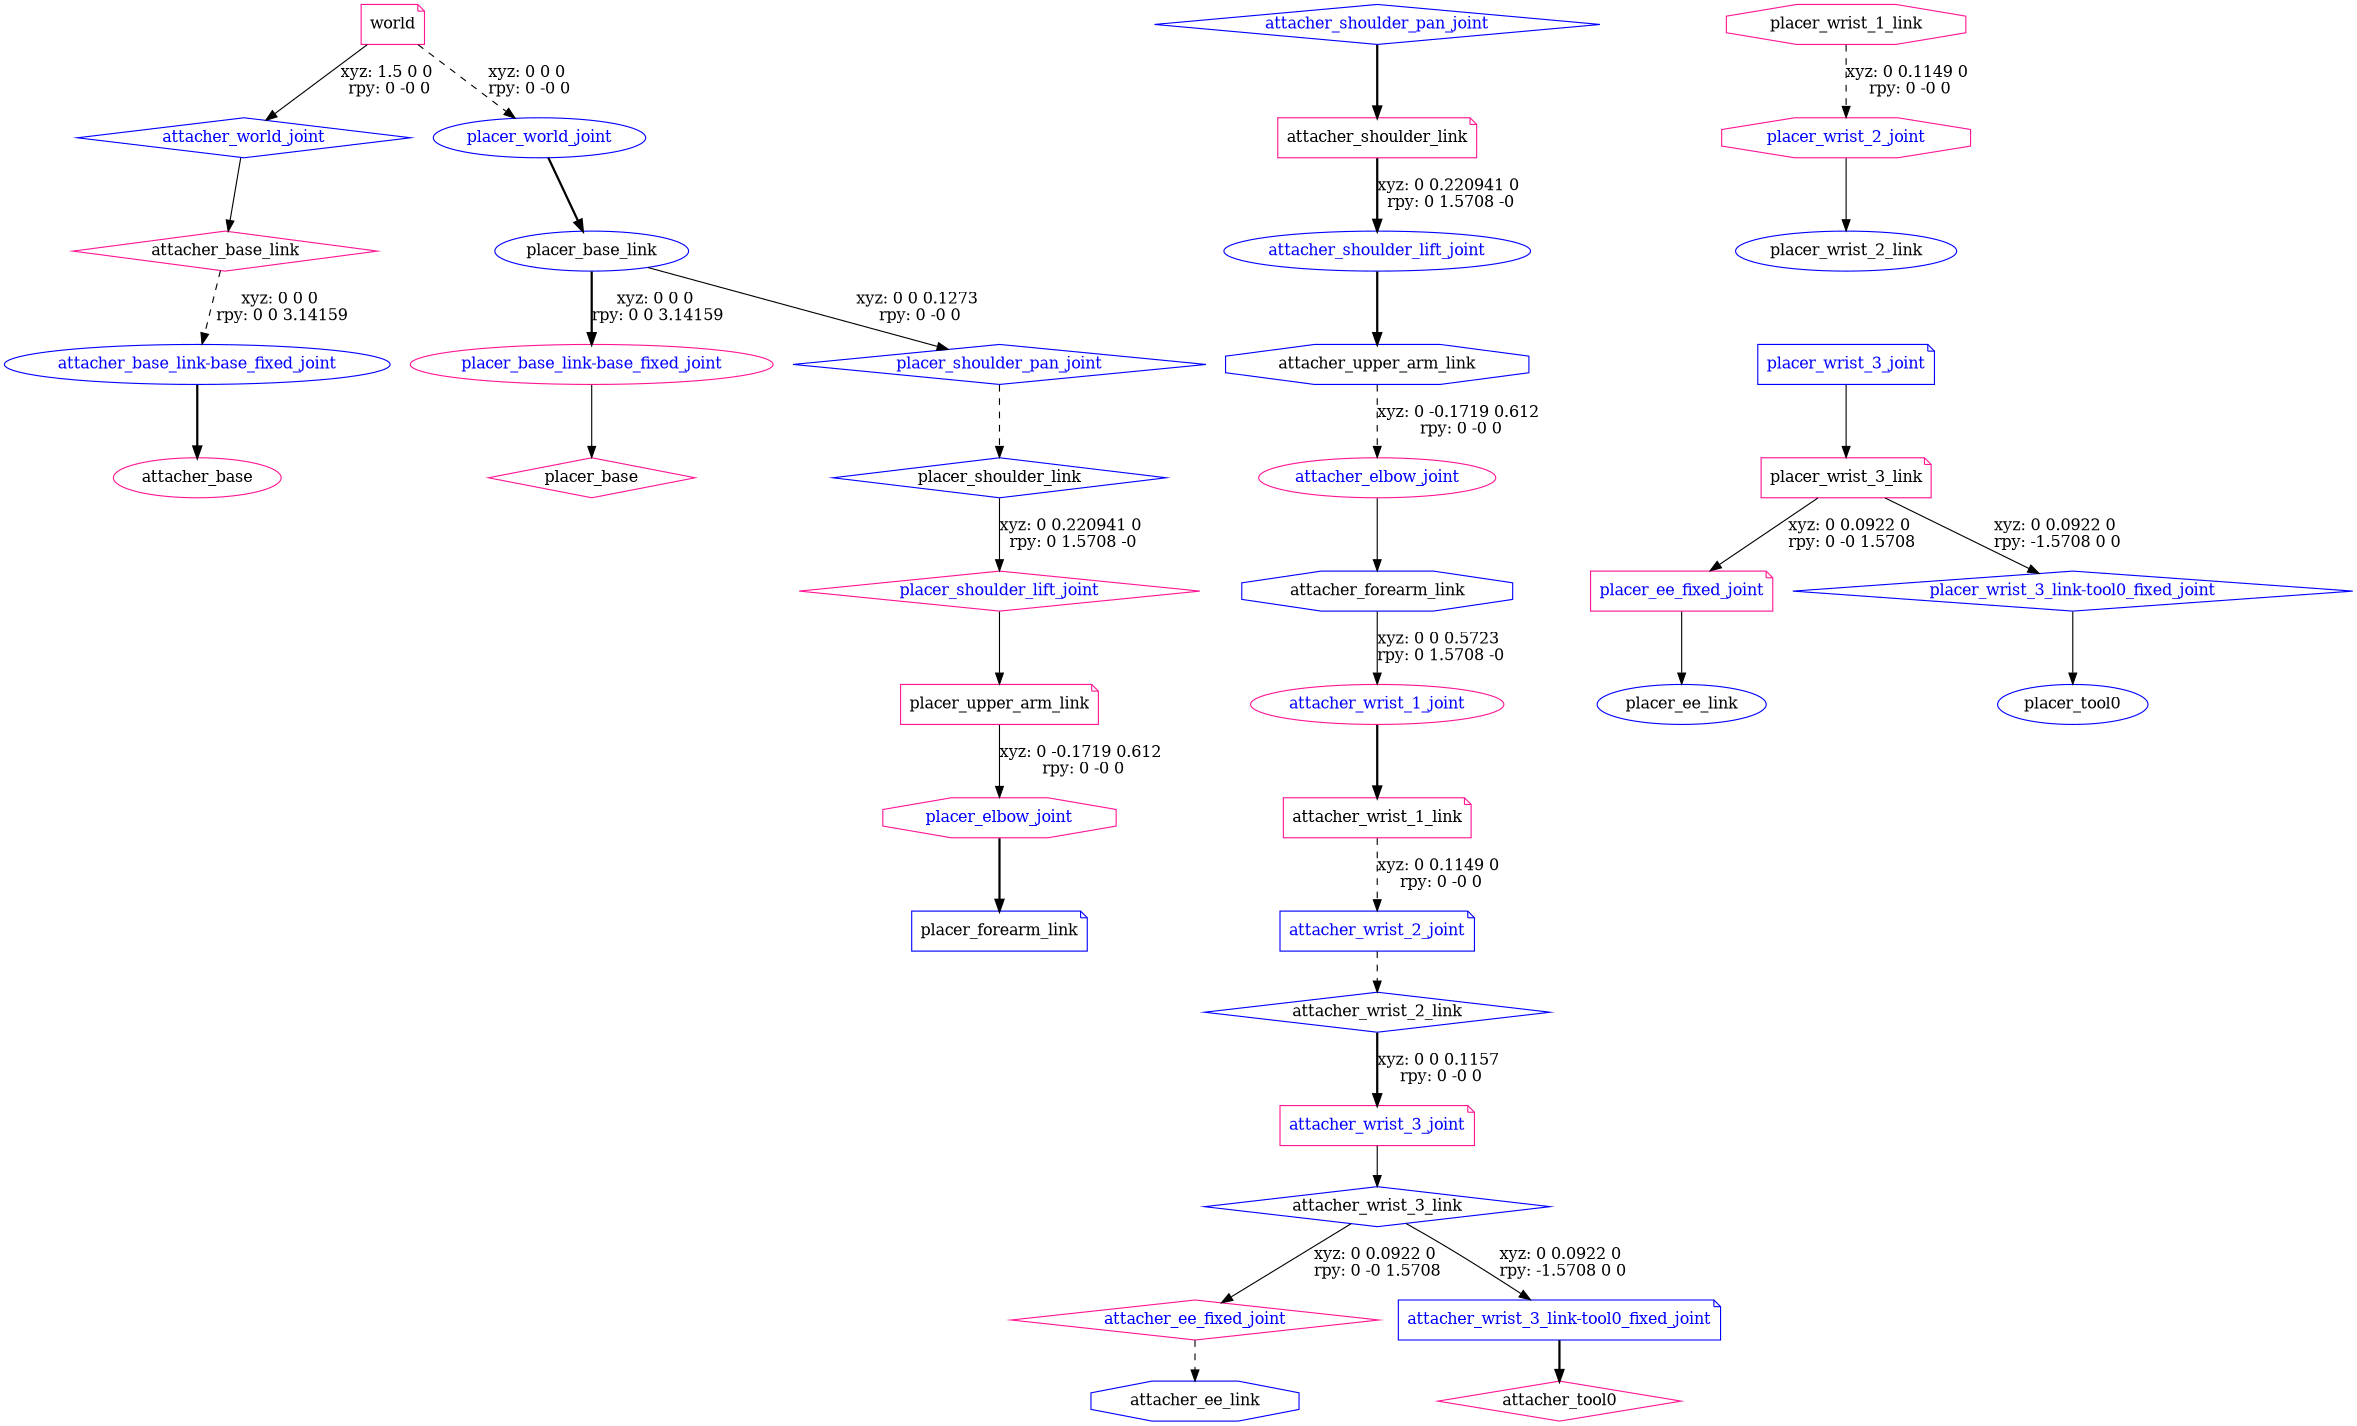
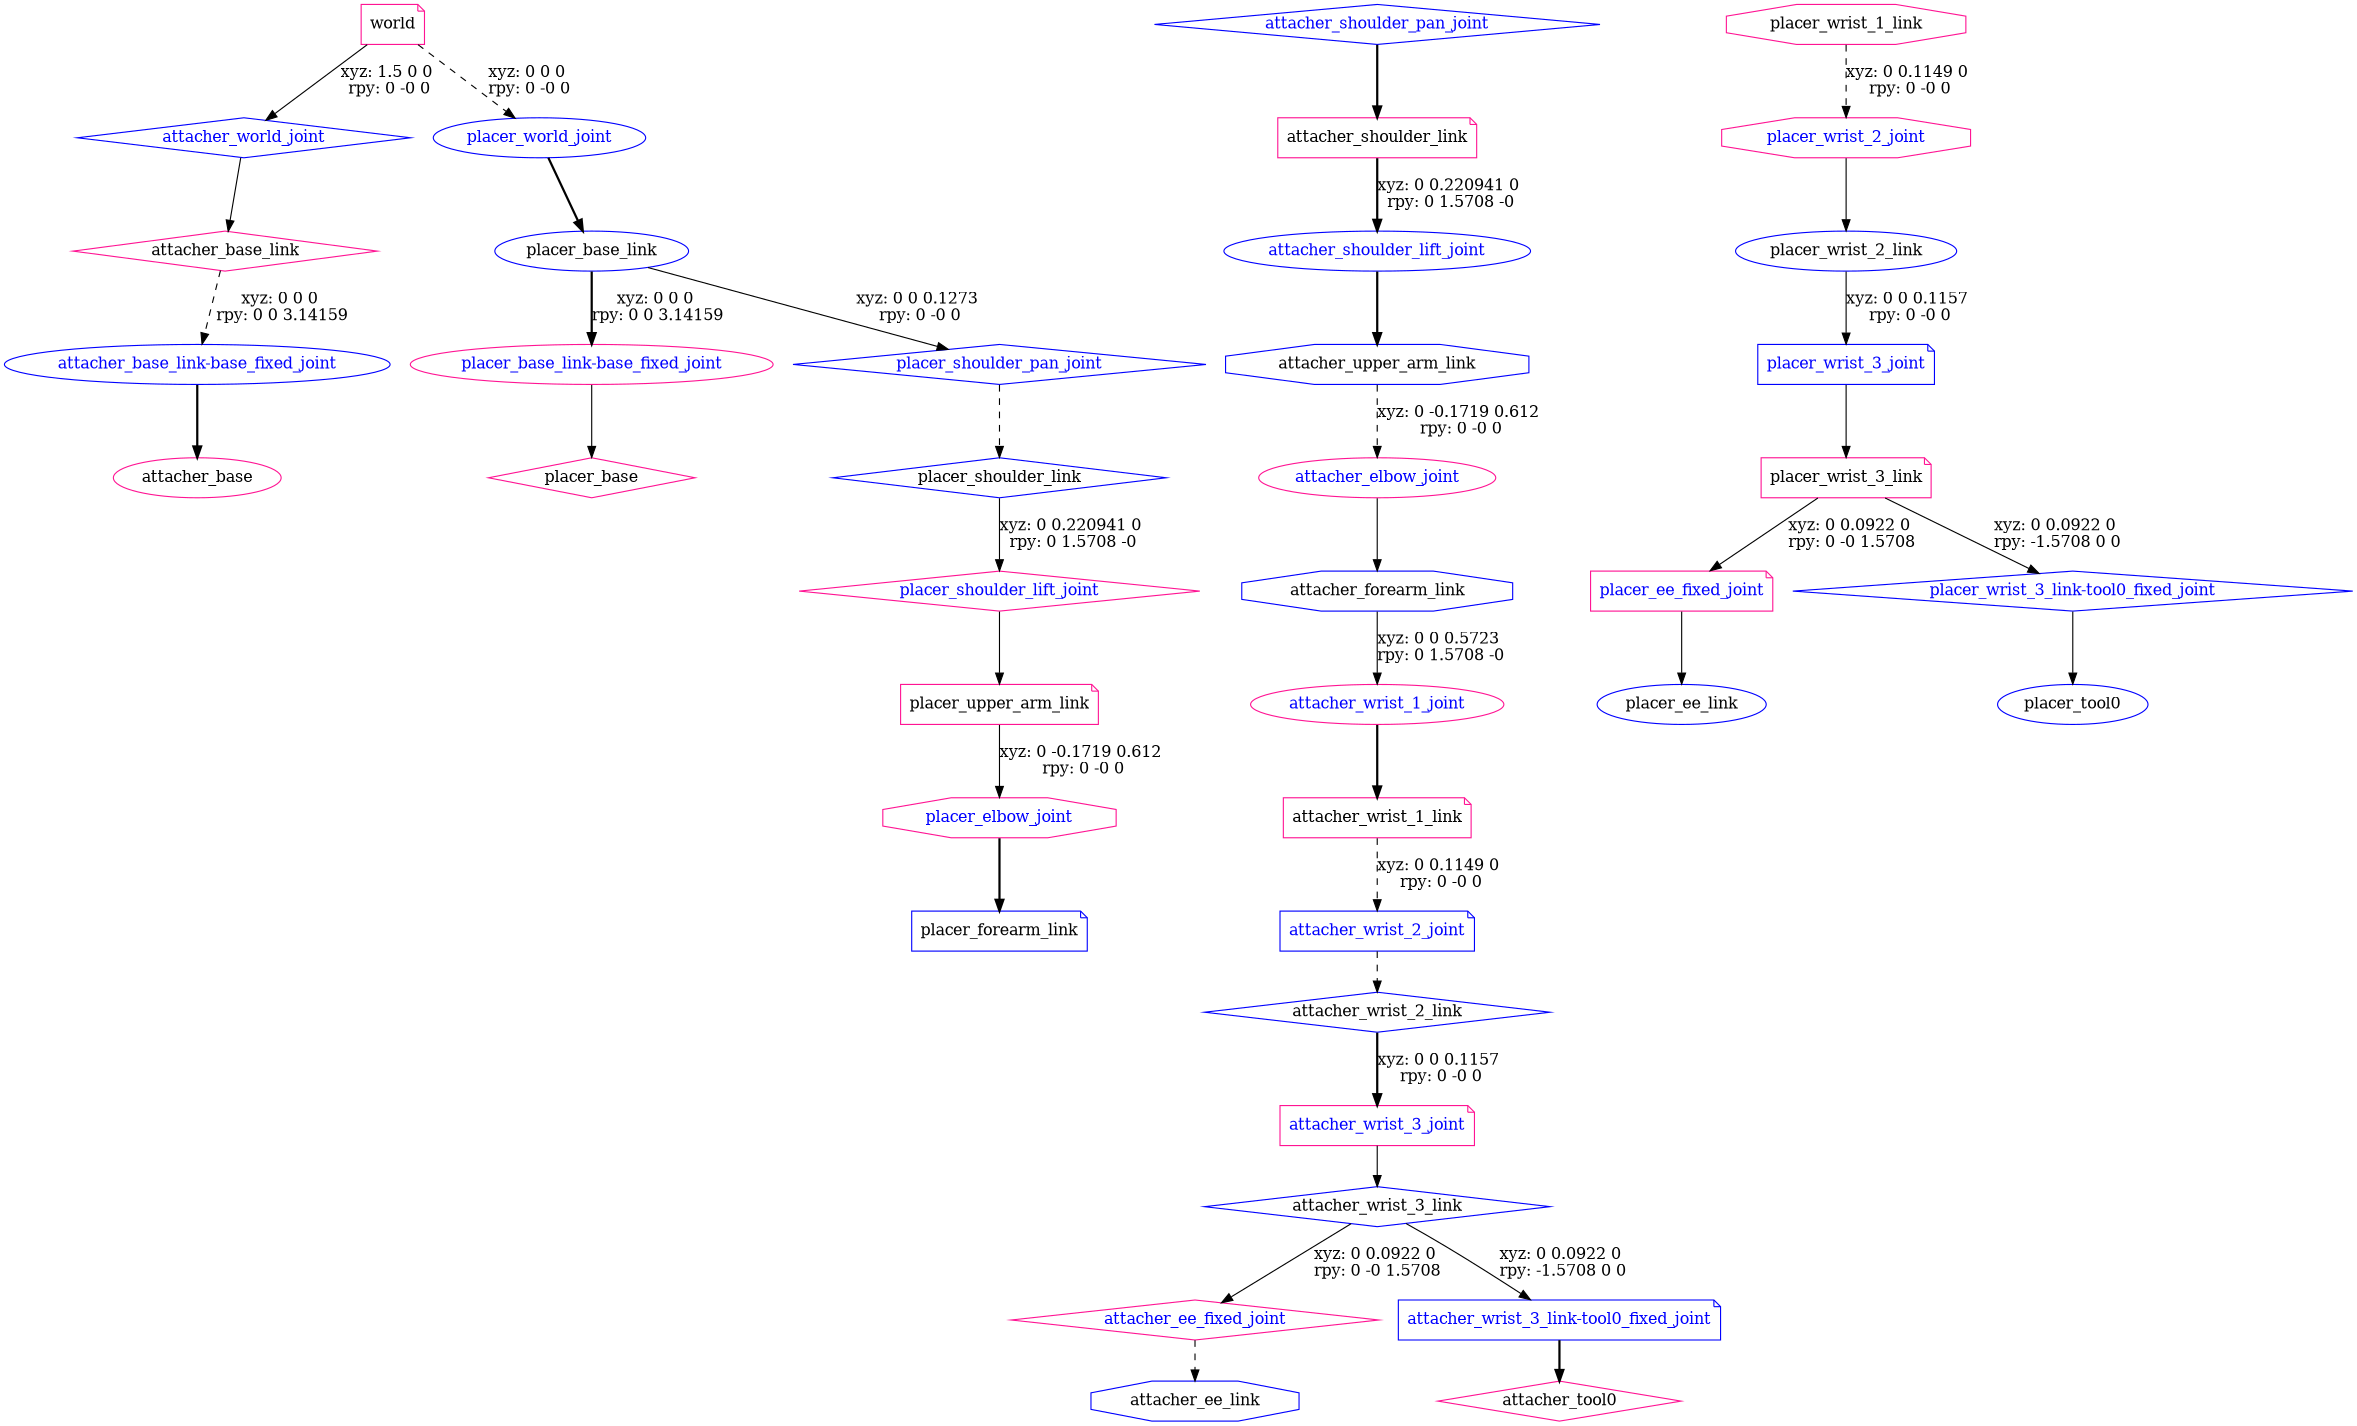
none -> (1846, 302)
